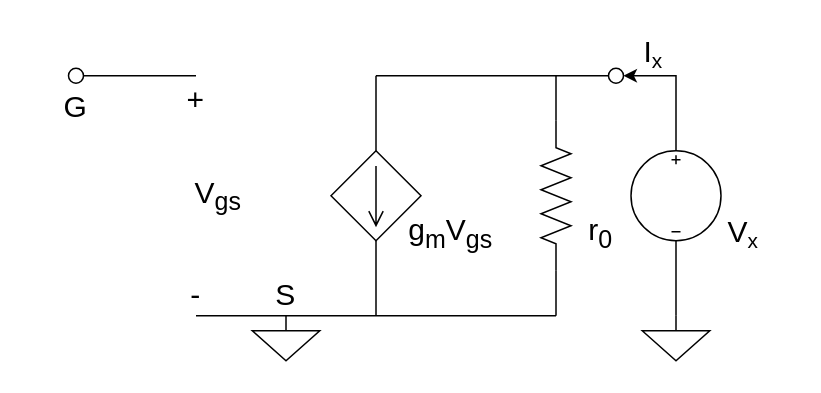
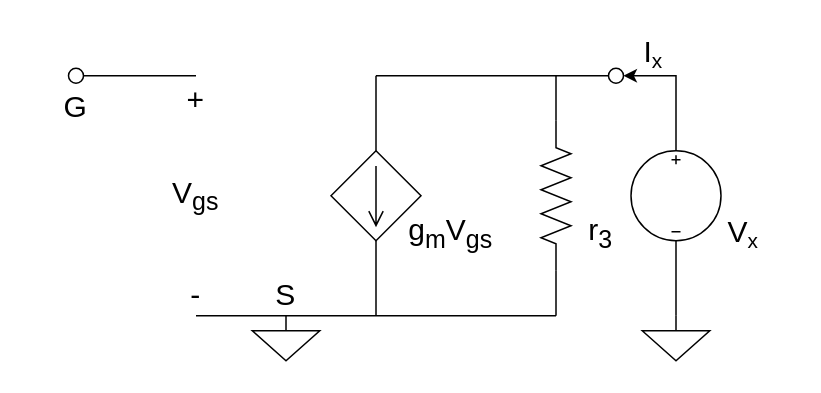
(218, 196) -> (196, 196)
(601, 233) -> (601, 233)
